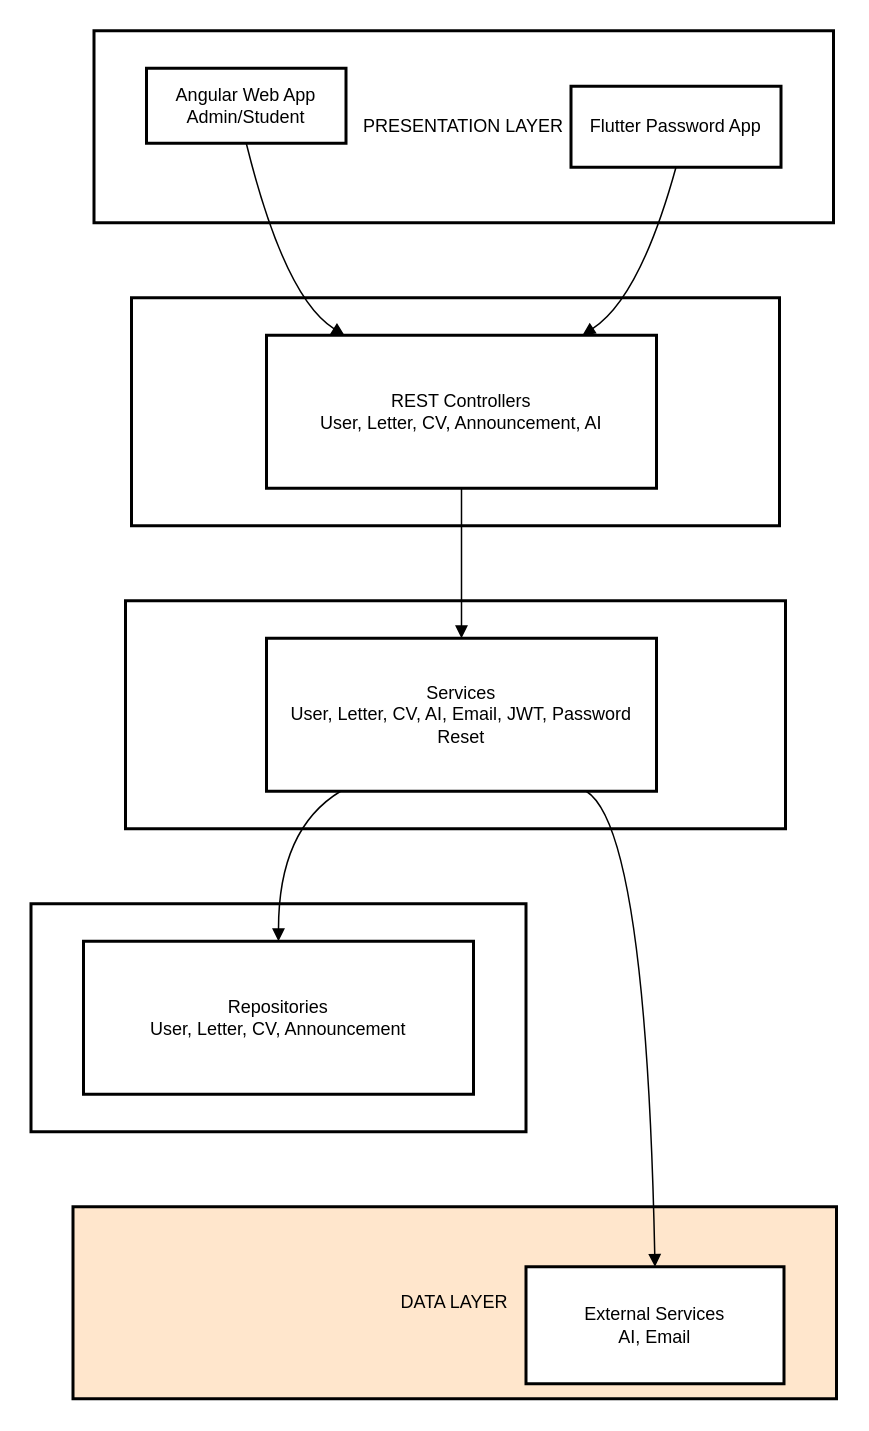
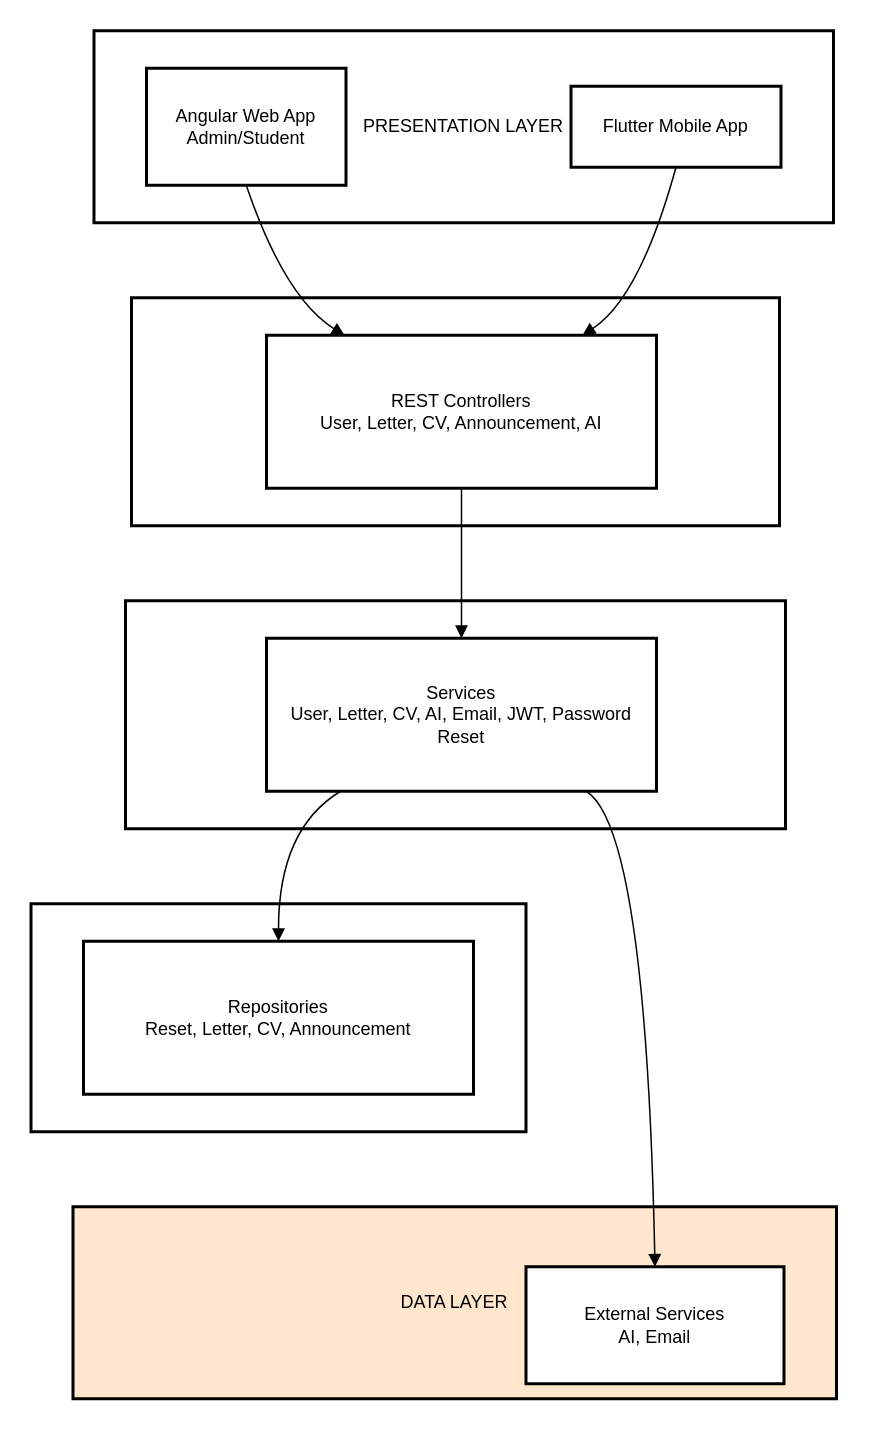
(246, 106) -> (246, 127)
(676, 127) -> (676, 127)
(278, 1018) -> (278, 1018)
